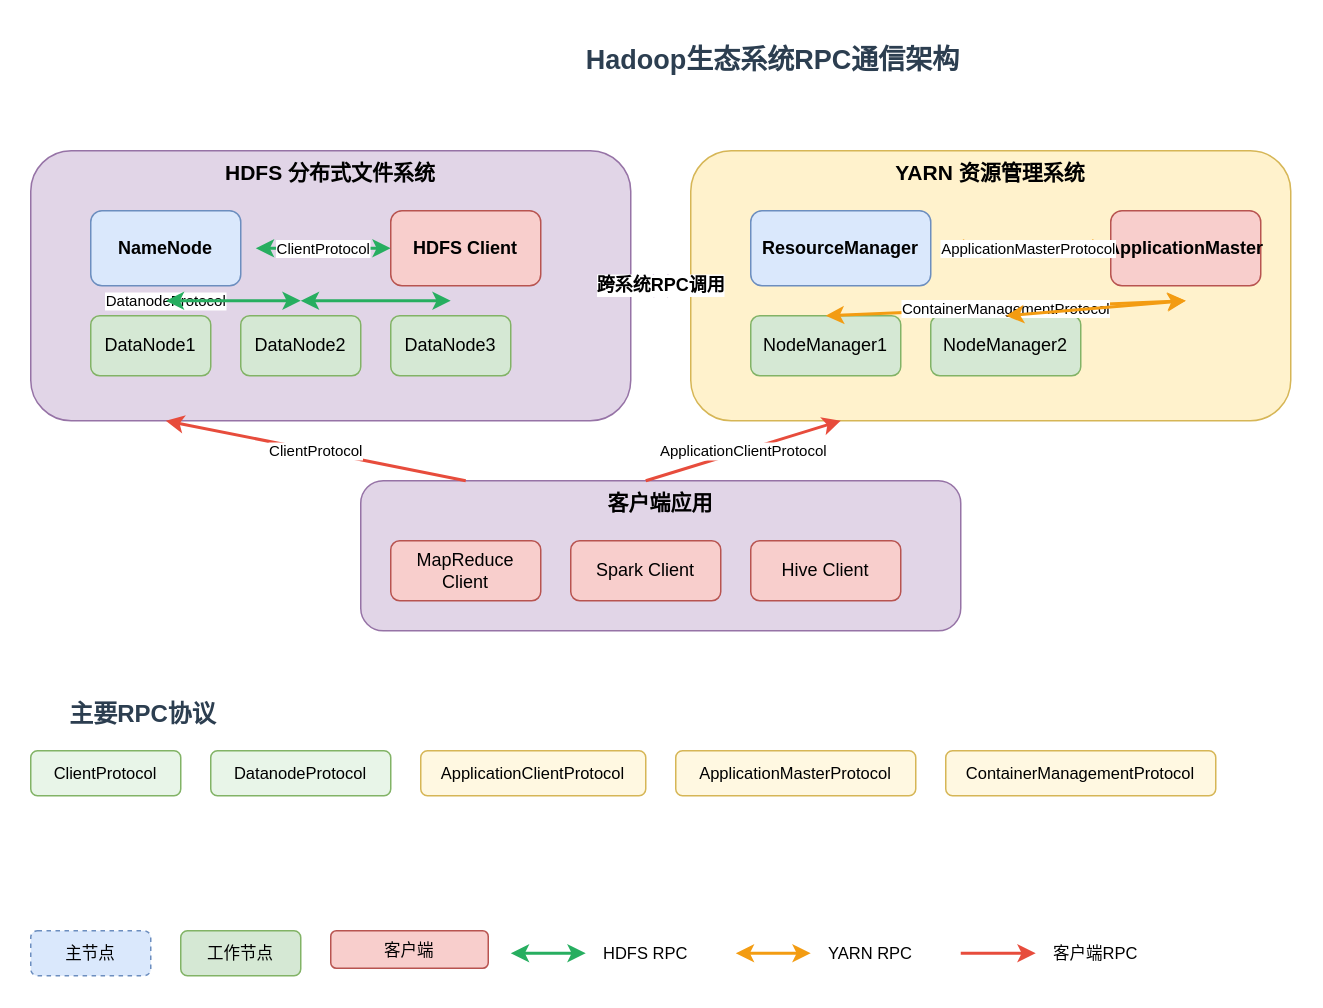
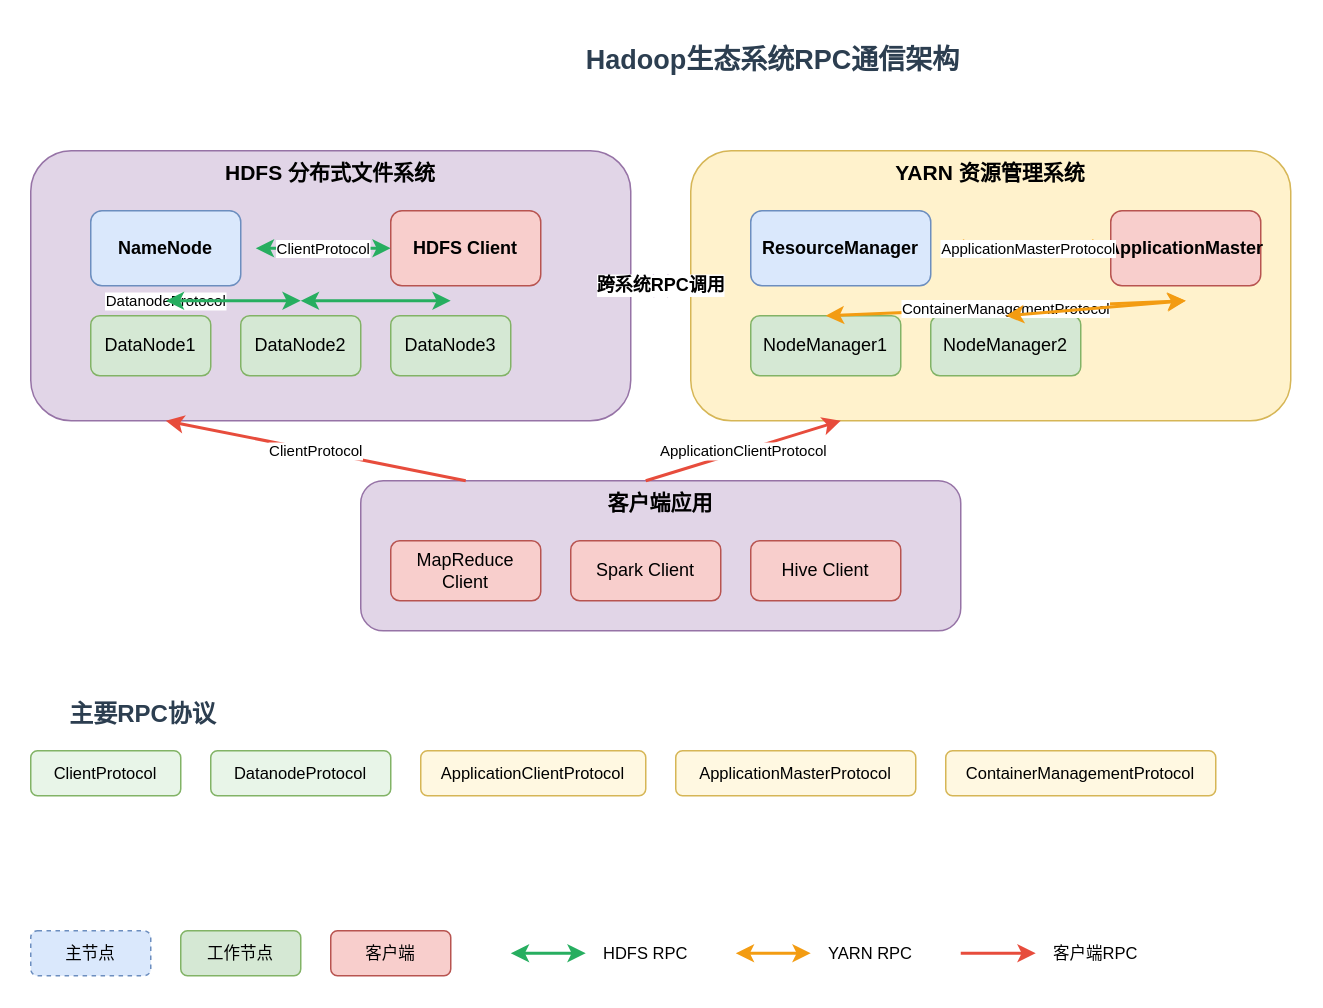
(410, 950) -> (391, 953)
